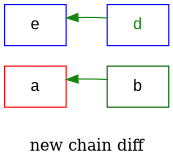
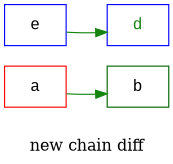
(93, 17) -> (81, 33)
(93, 79) -> (81, 94)
